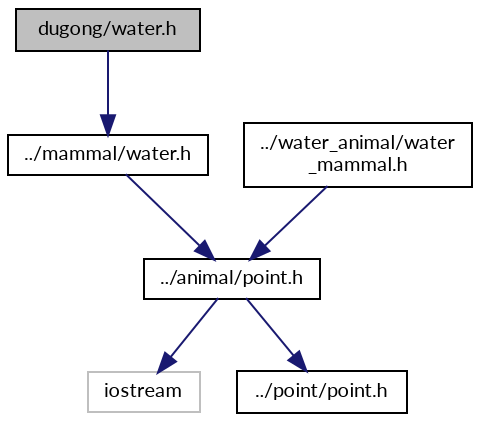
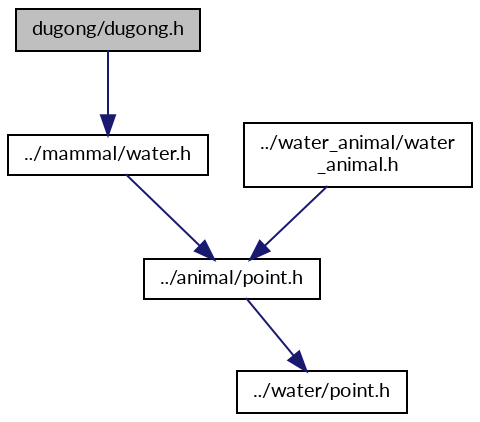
(108, 30) -> (108, 30)
(358, 155) -> (358, 155)
(144, 392) -> none
(322, 392) -> (322, 392)
